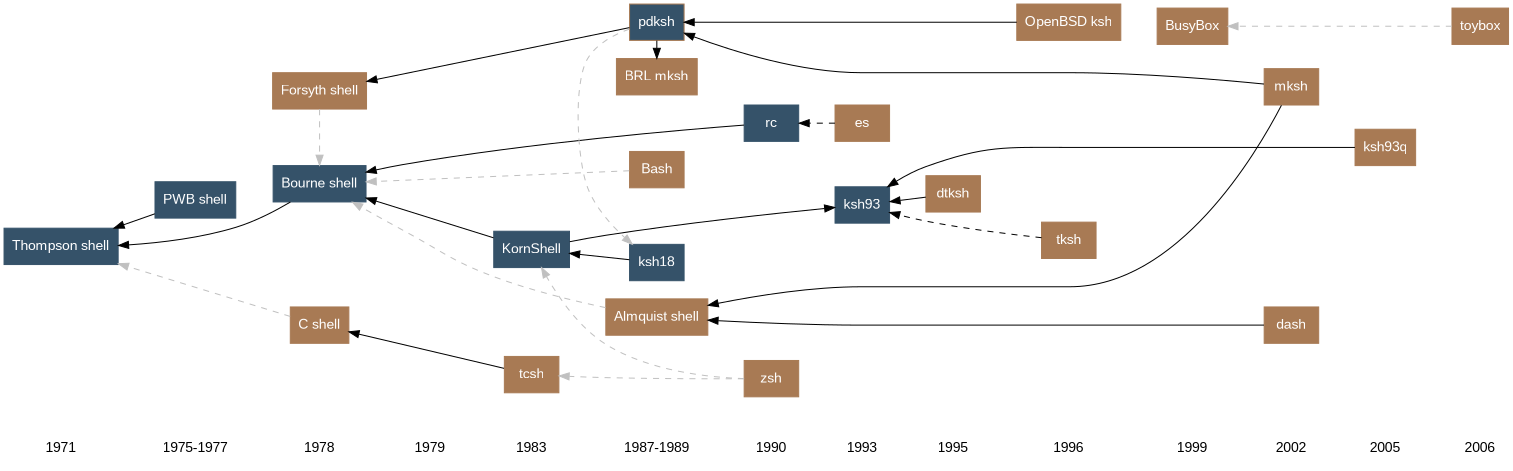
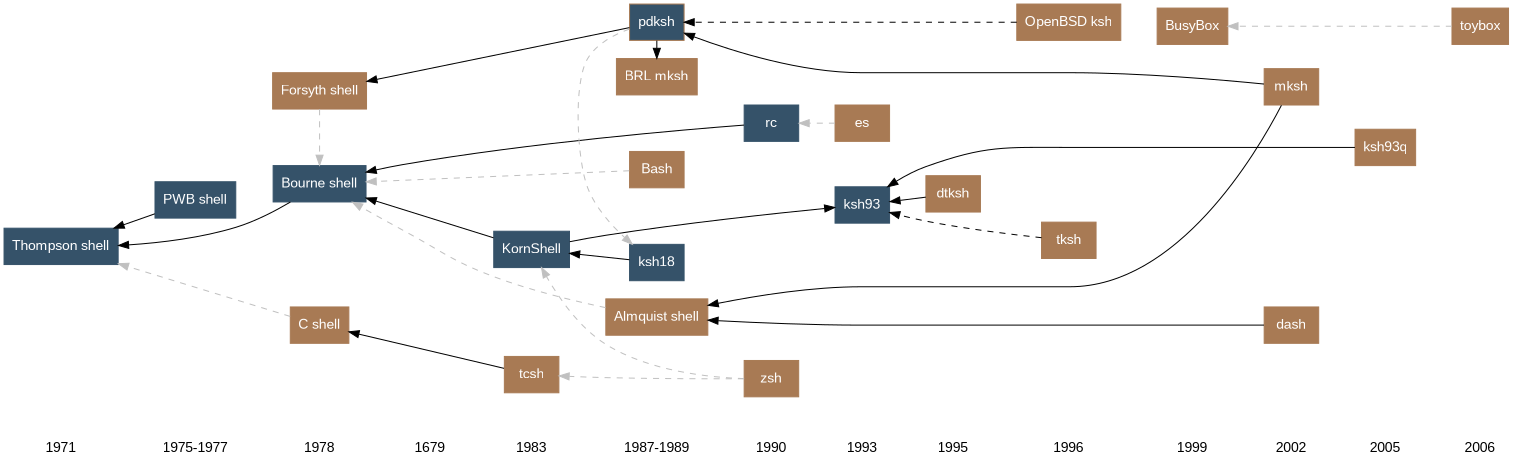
(856, 22) -> (856, 22)
(822, 123) -> (822, 123)
(430, 448) -> (430, 448)
